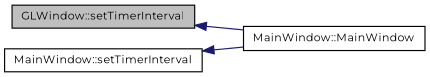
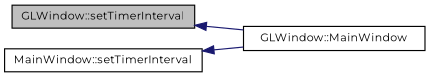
(334, 38) -> (334, 38)
